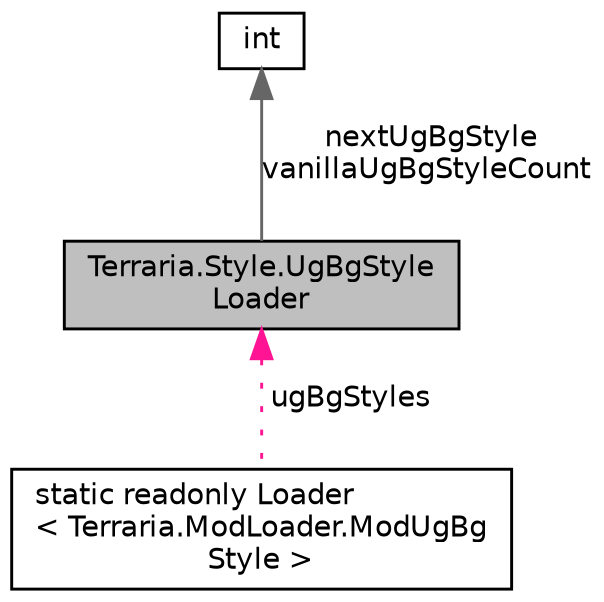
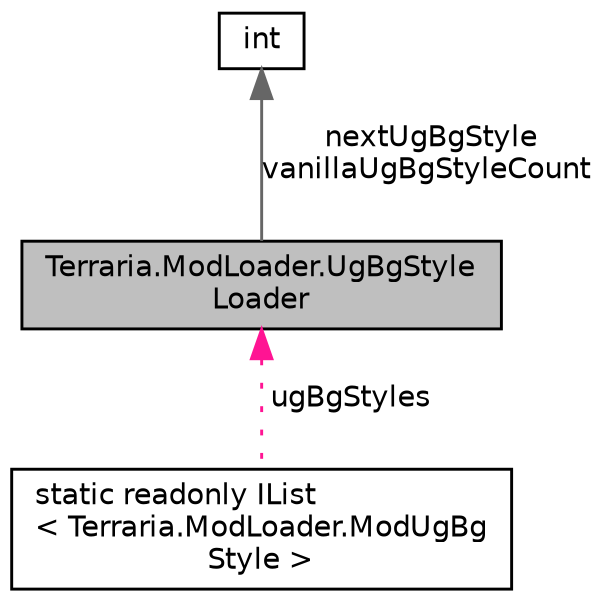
(262, 285) -> (262, 285)
(262, 529) -> (262, 529)
